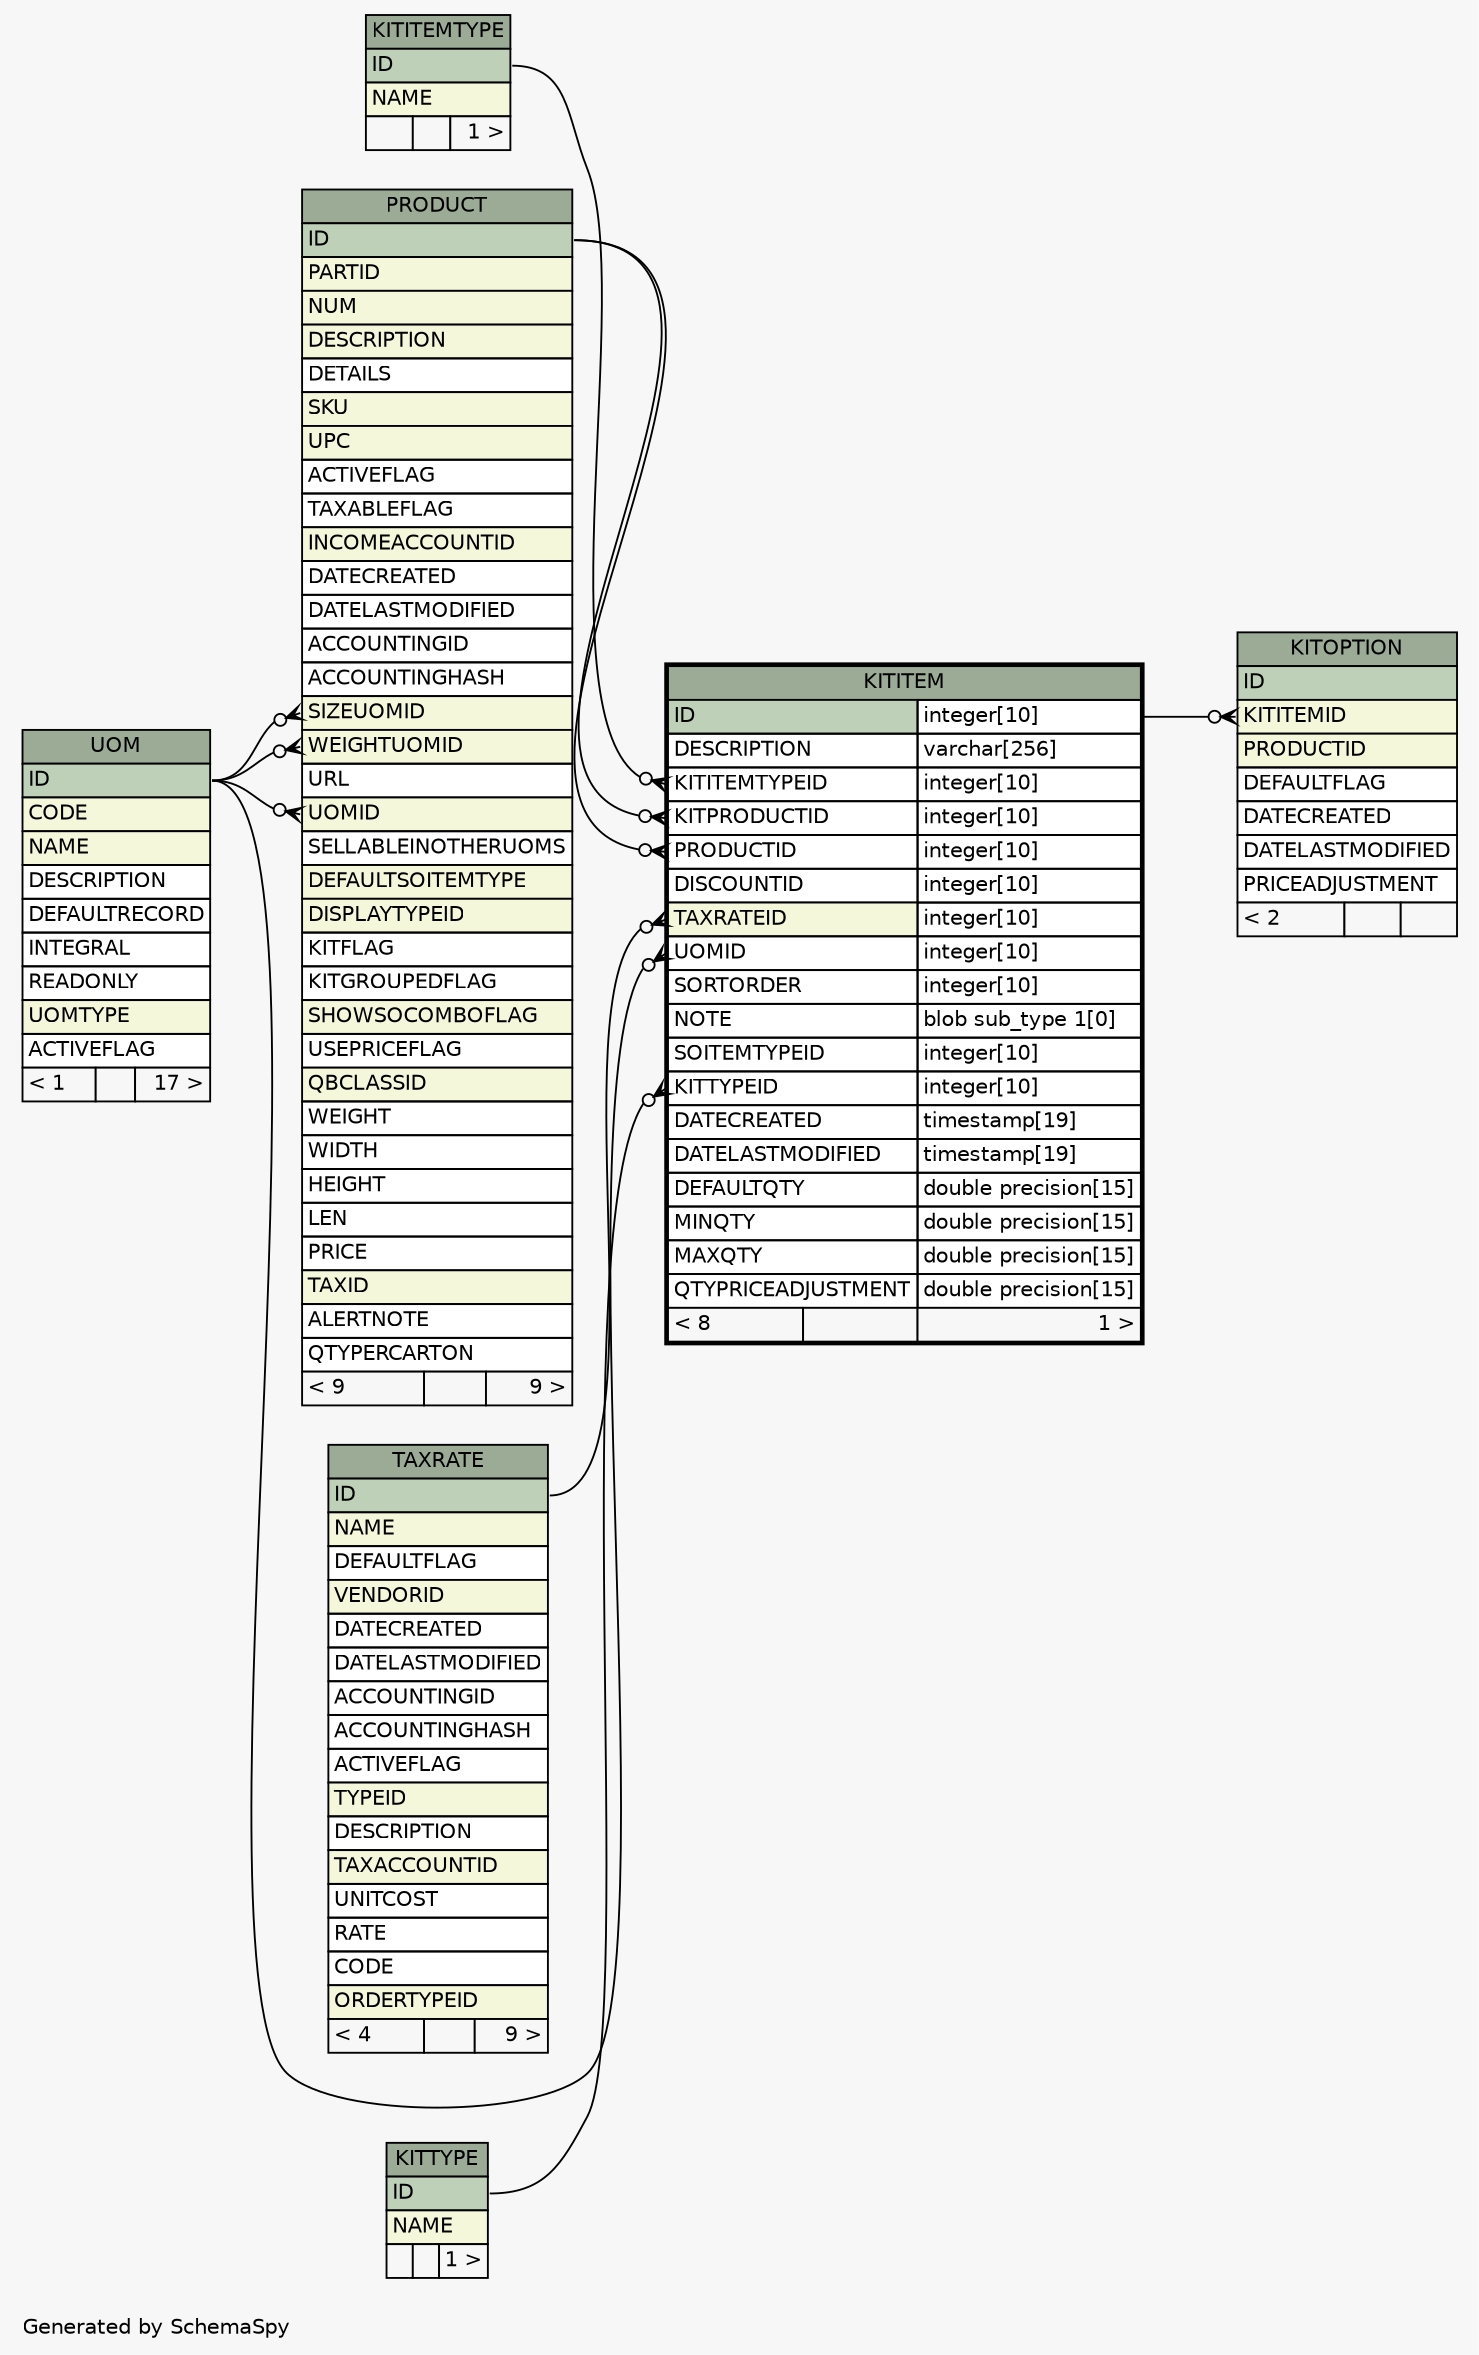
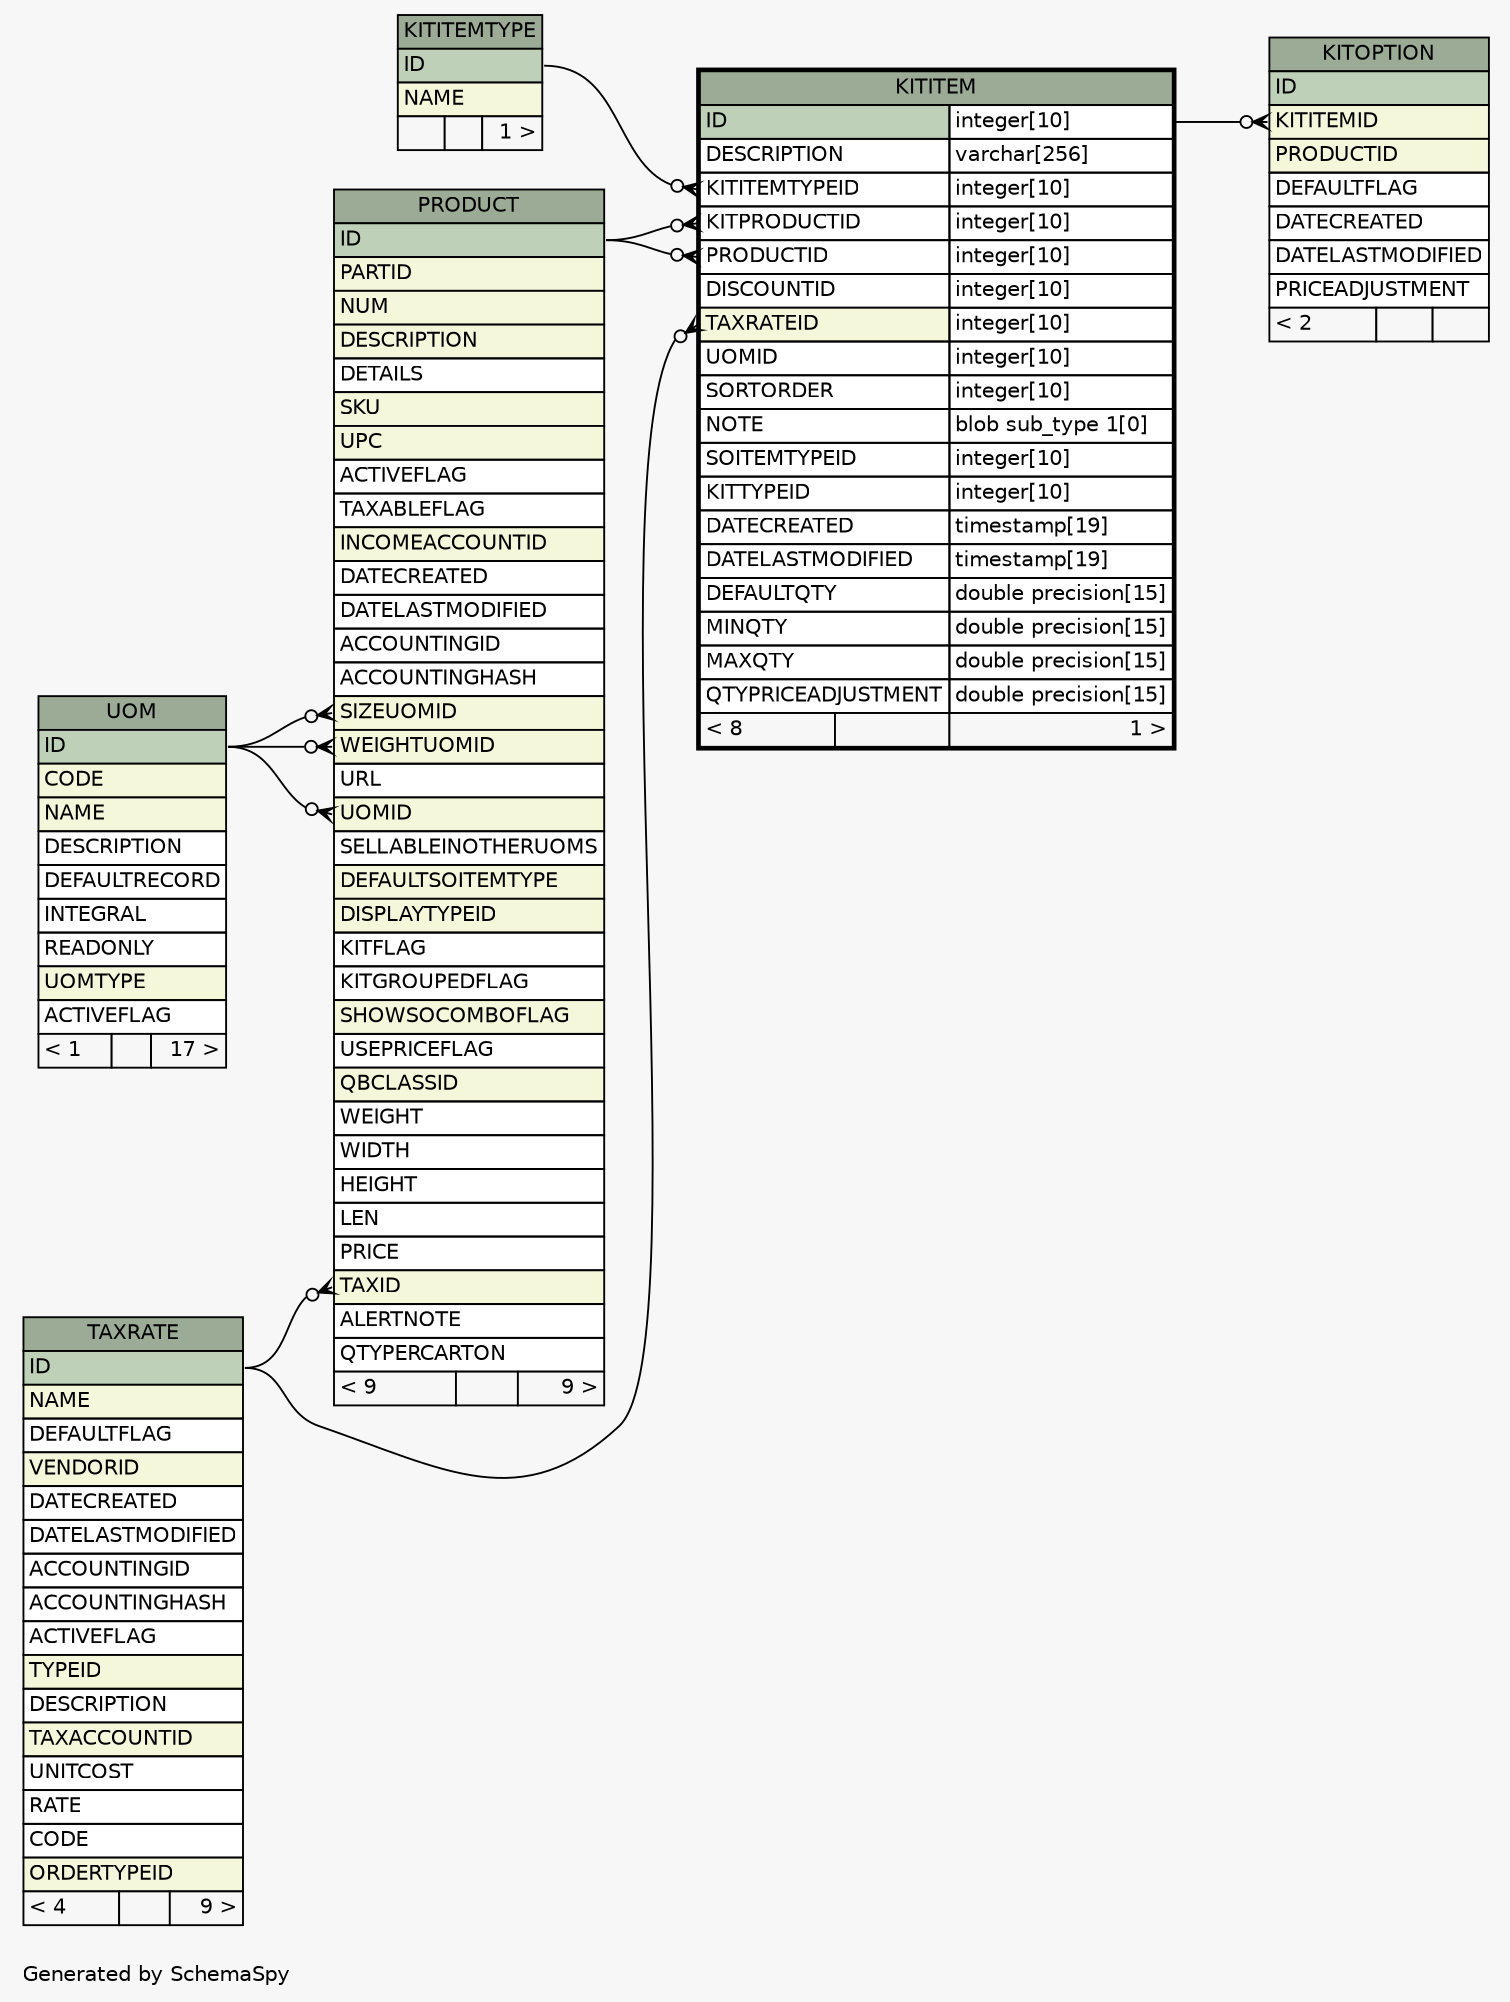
none -> (283, 1340)
(338, 2096) -> none
(437, 2210) -> none
